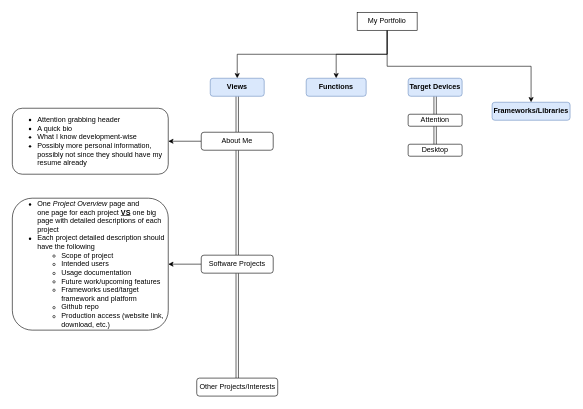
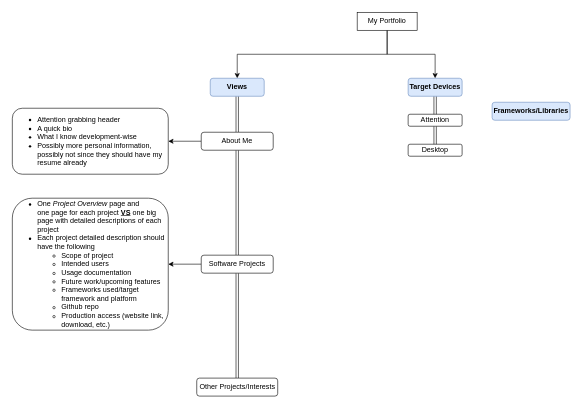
(530, 66) -> (434, 54)
(336, 72) -> none
(336, 87) -> none
